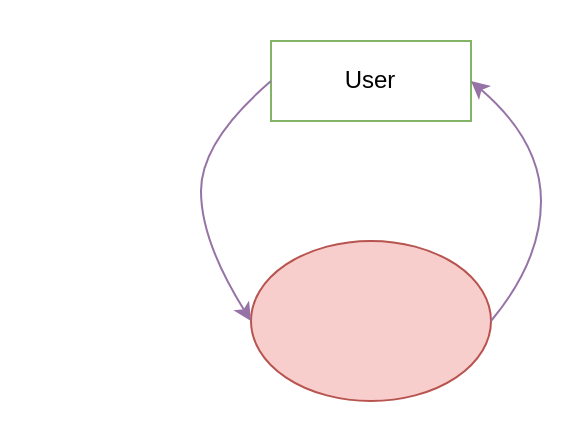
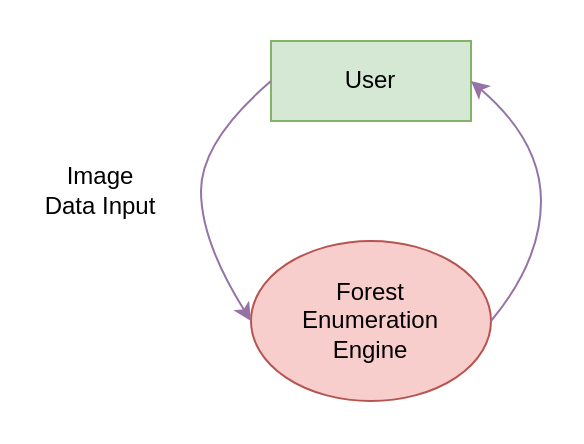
(371, 81) -> (371, 81)
none -> (101, 191)
none -> (371, 321)
